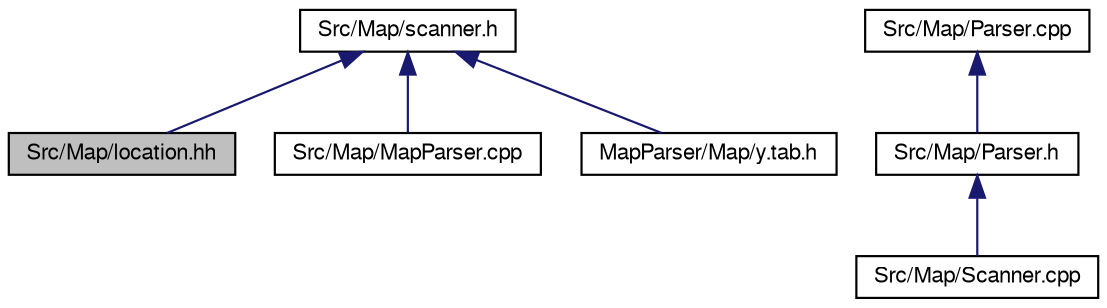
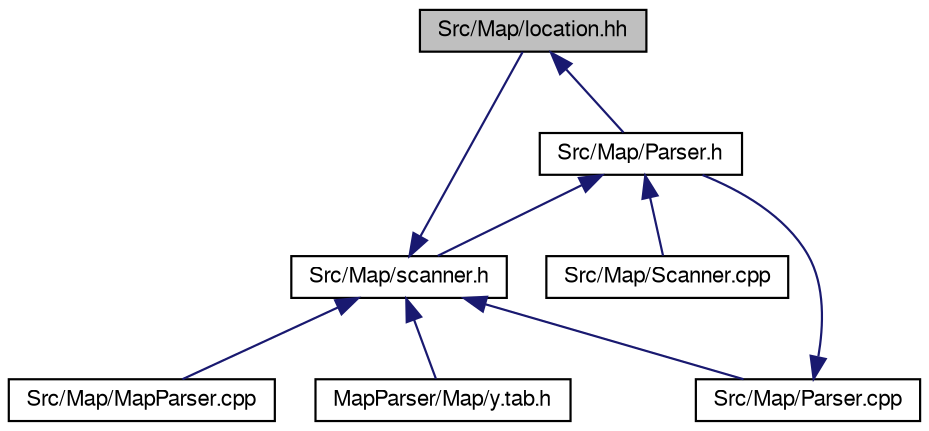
none -> (595, 101)
none -> (510, 220)
none -> (615, 342)
